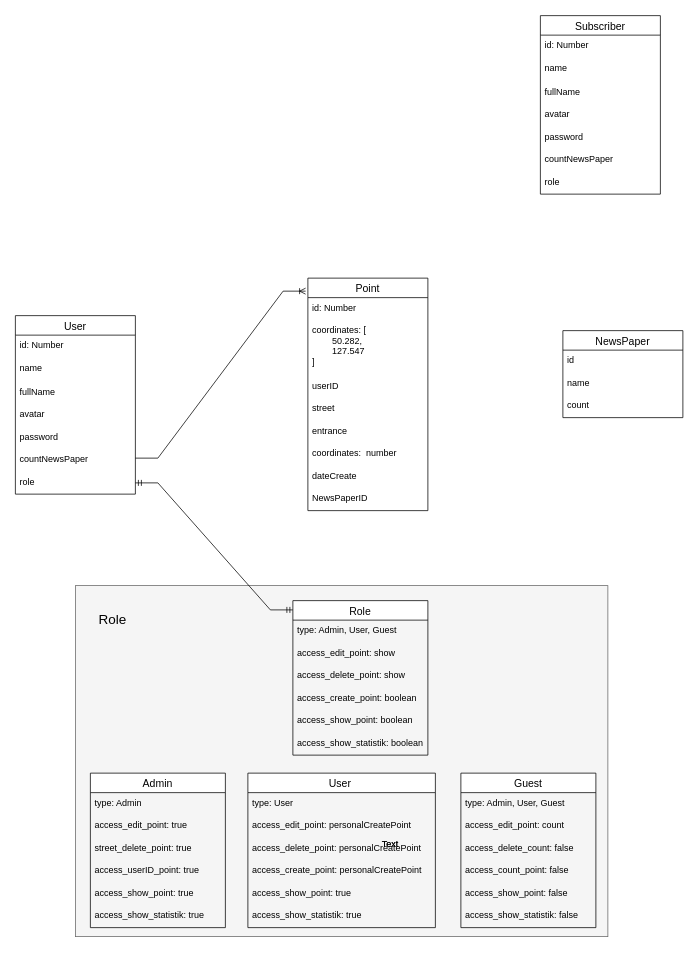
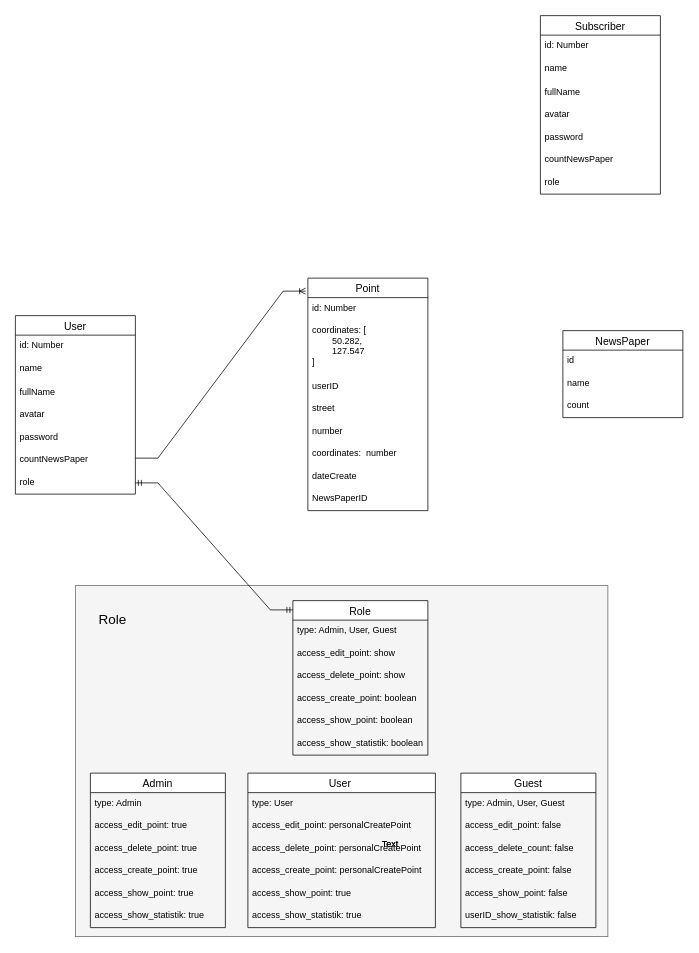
(332, 431) -> (327, 431)
(521, 825) -> (520, 825)
(153, 848) -> (153, 848)
(154, 870) -> (154, 870)
(523, 870) -> (526, 870)
(530, 915) -> (530, 915)
